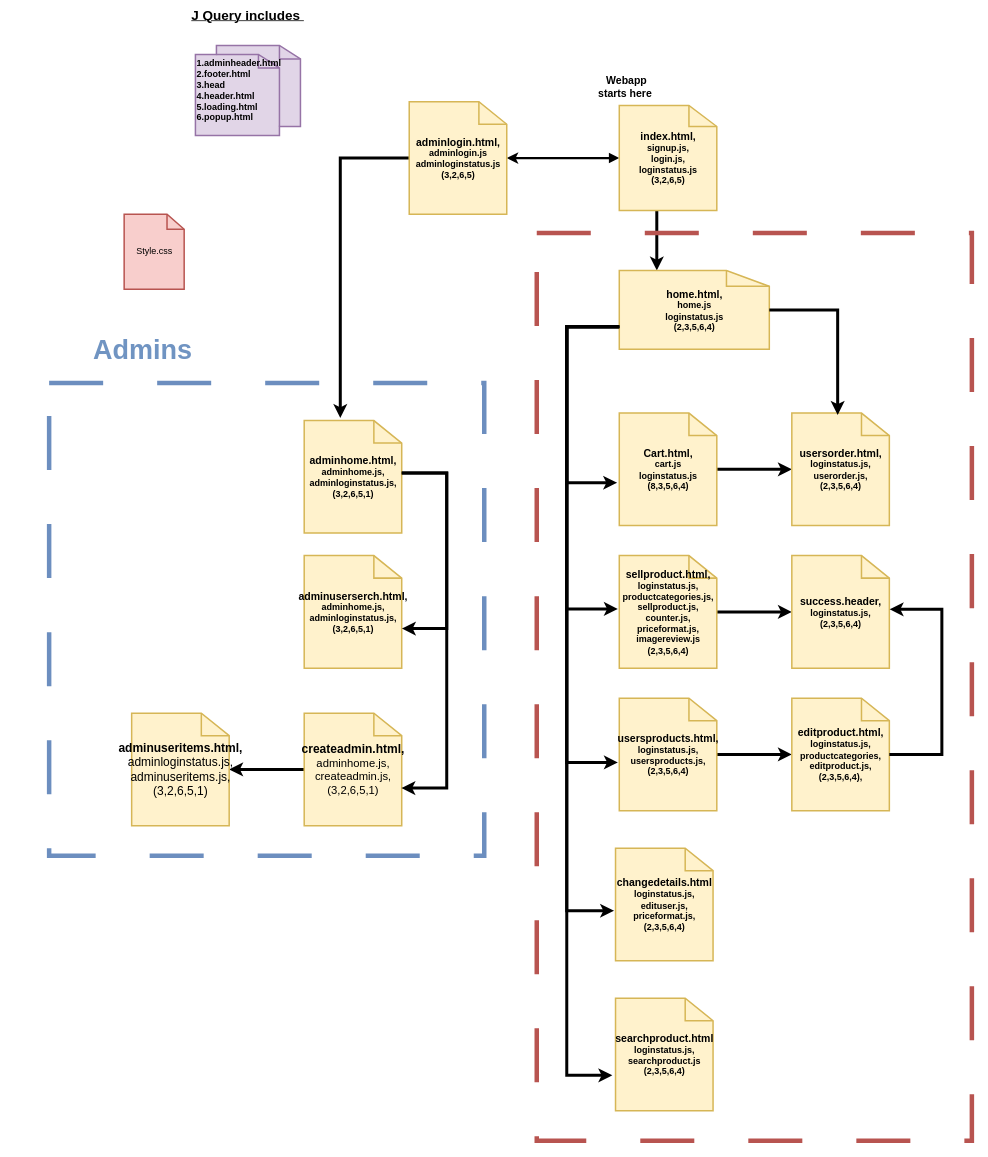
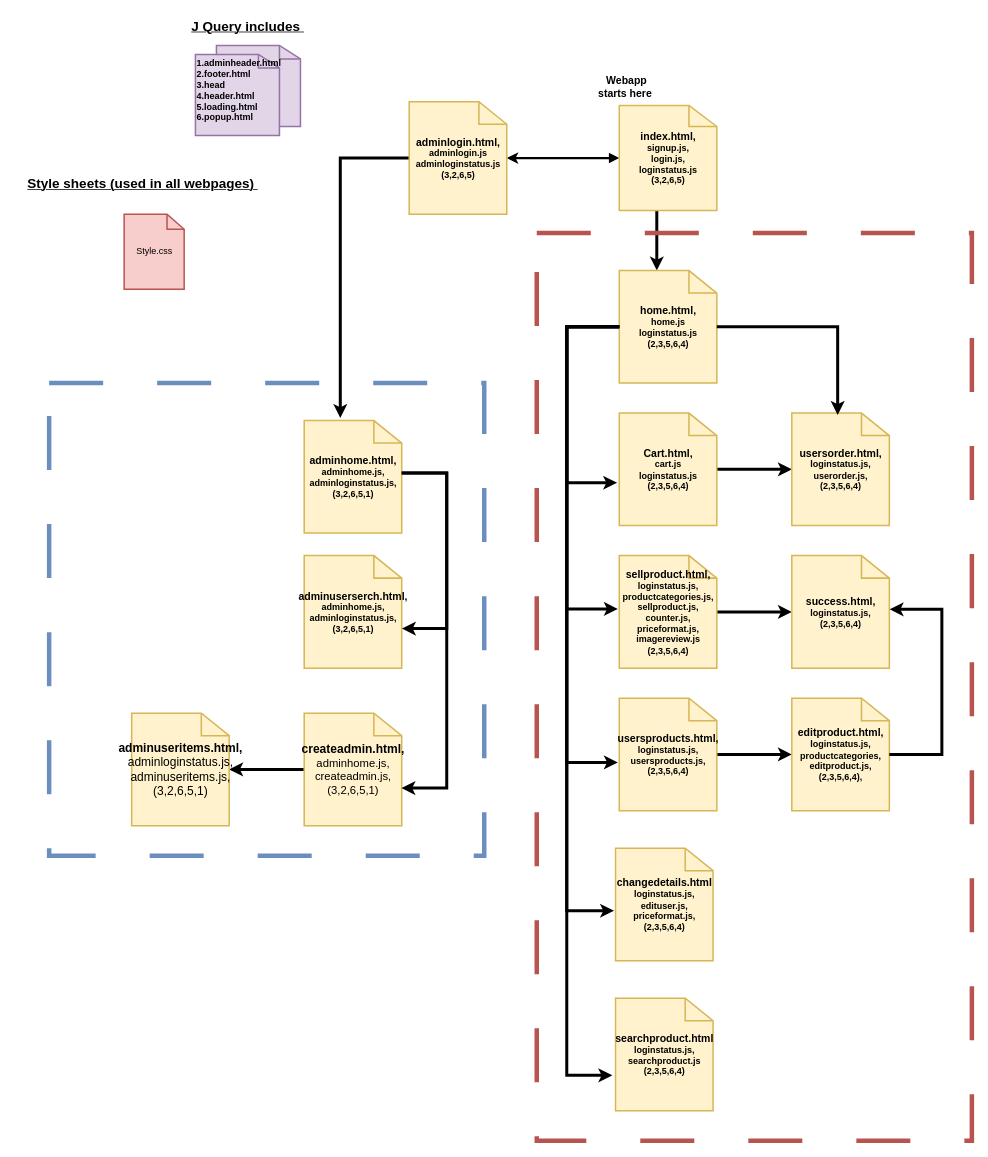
(248, 15) -> (248, 27)
none -> (143, 184)
(694, 310) -> (668, 327)
(143, 349) -> none
(668, 469) -> (668, 469)
(841, 612) -> (841, 612)
